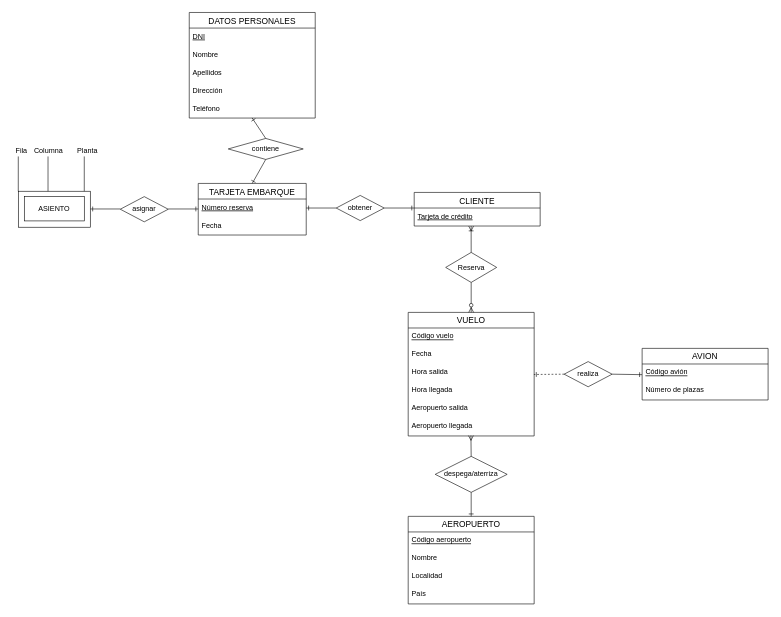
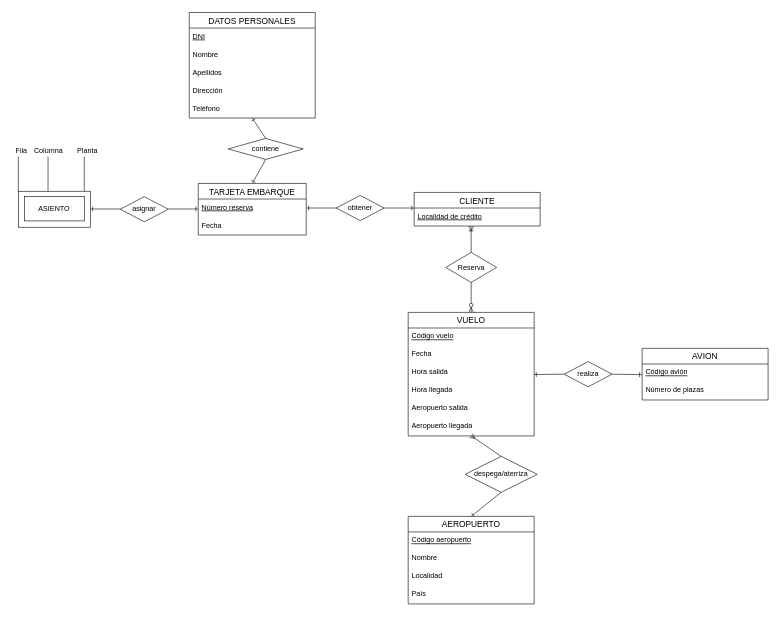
(451, 216) -> (453, 216)
(550, 374) -> (550, 374)
(471, 474) -> (501, 474)
